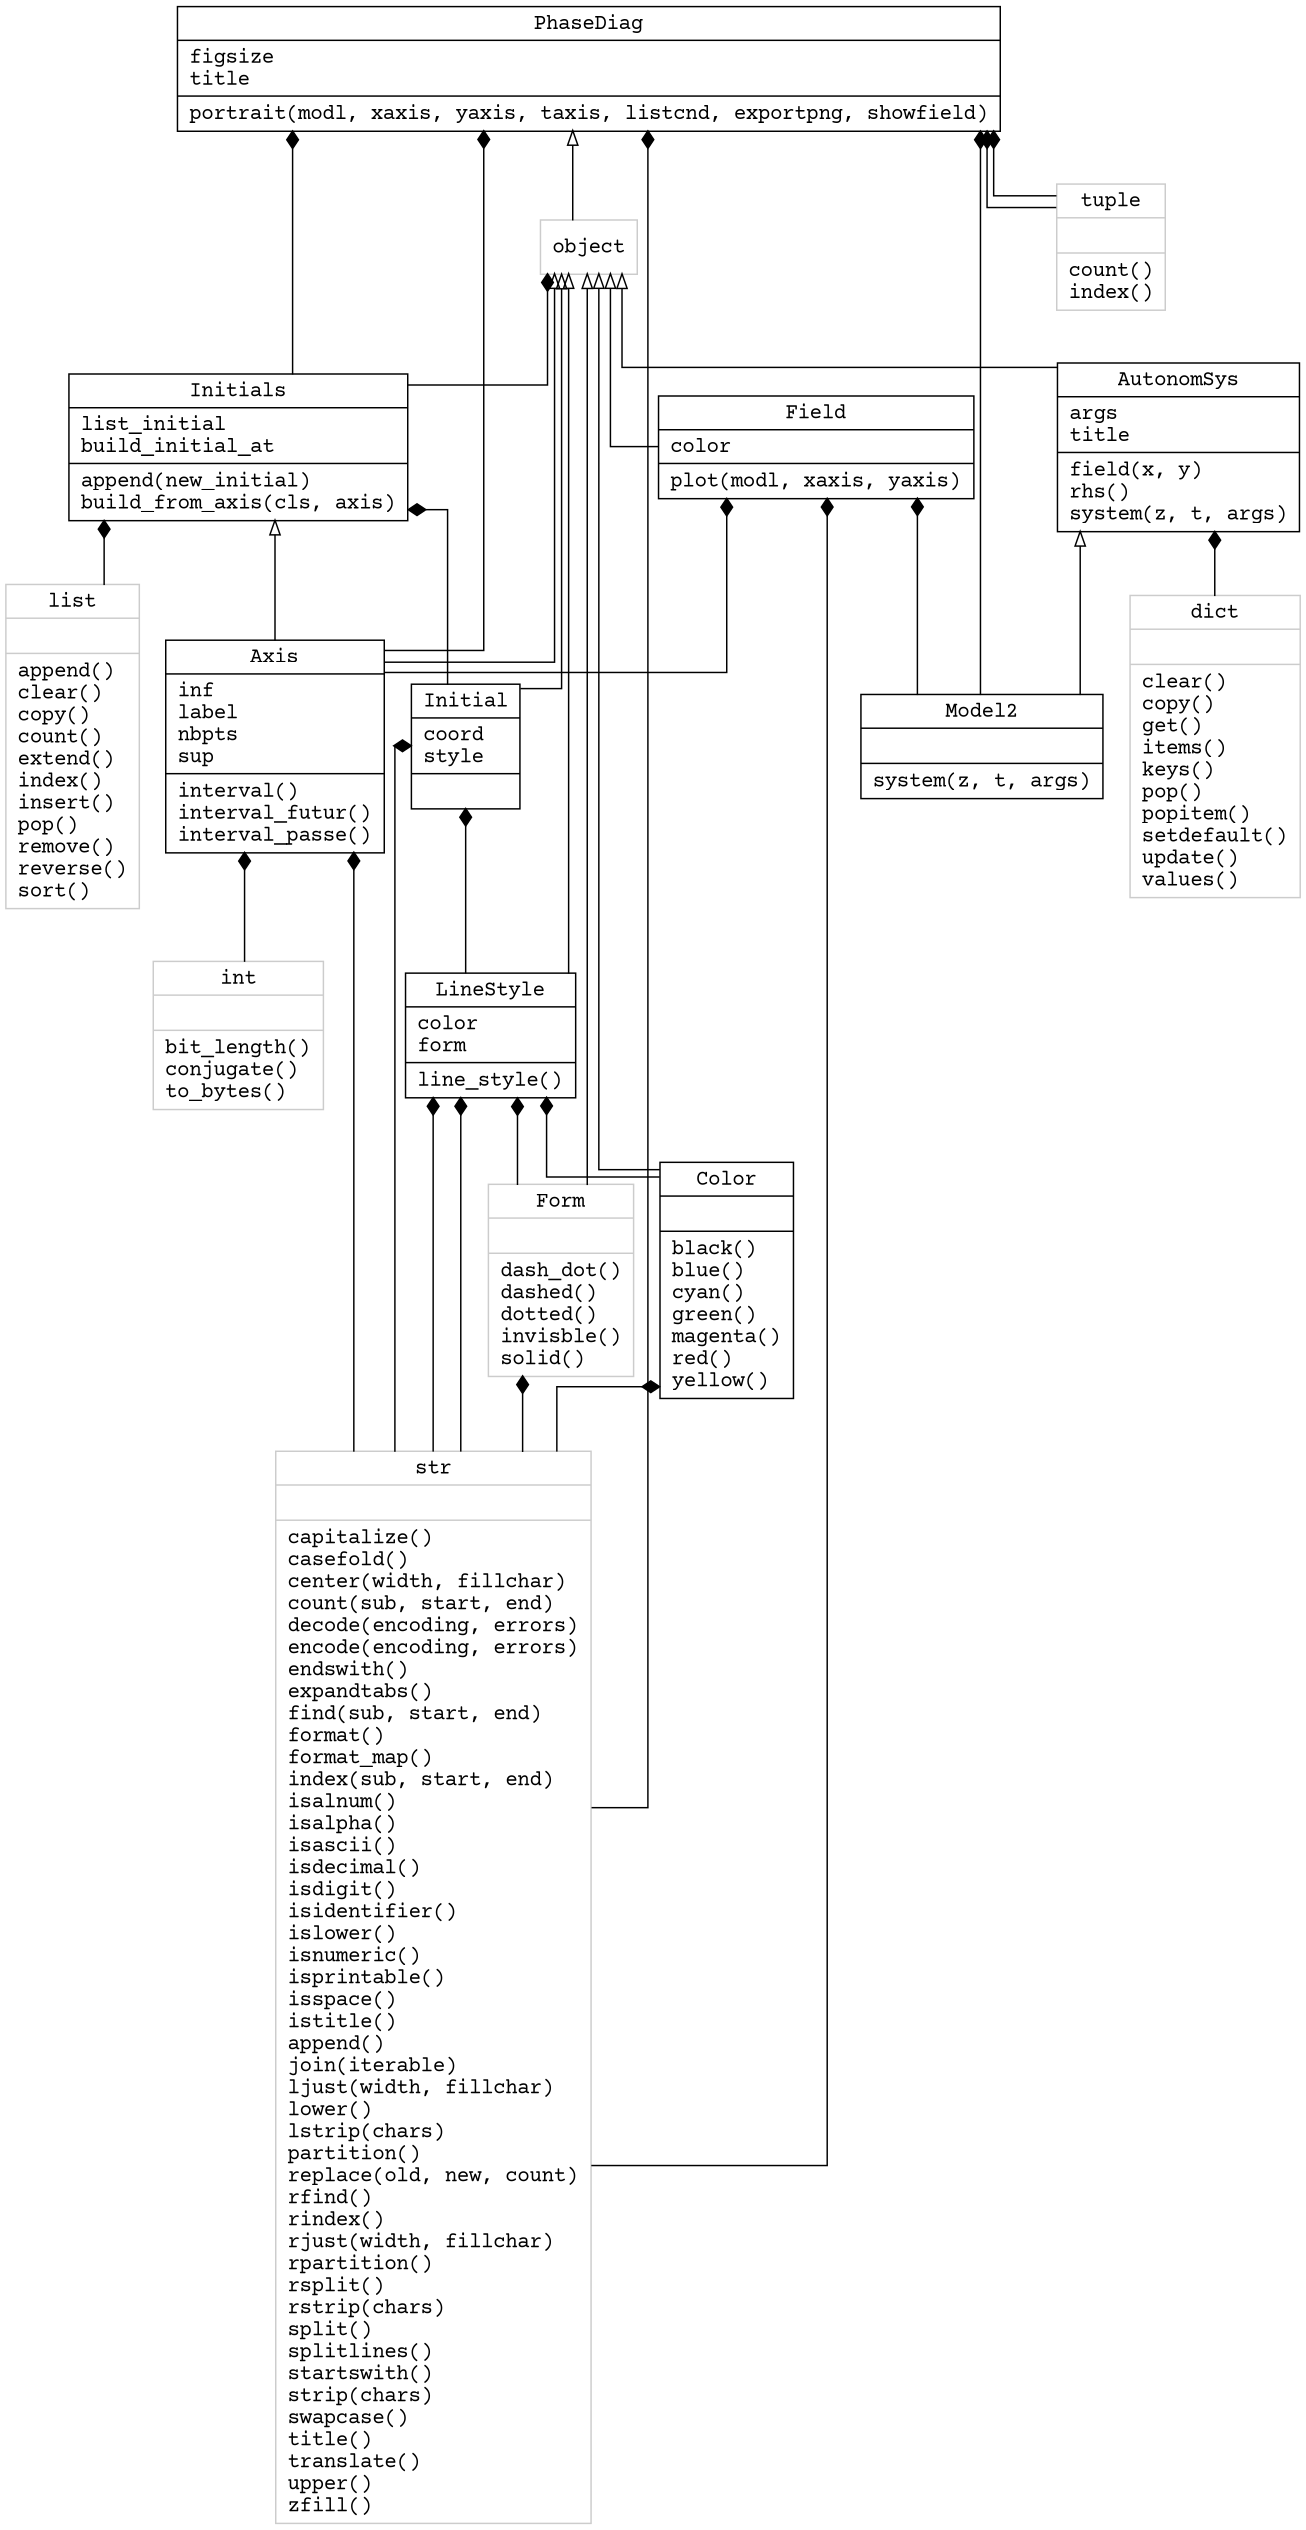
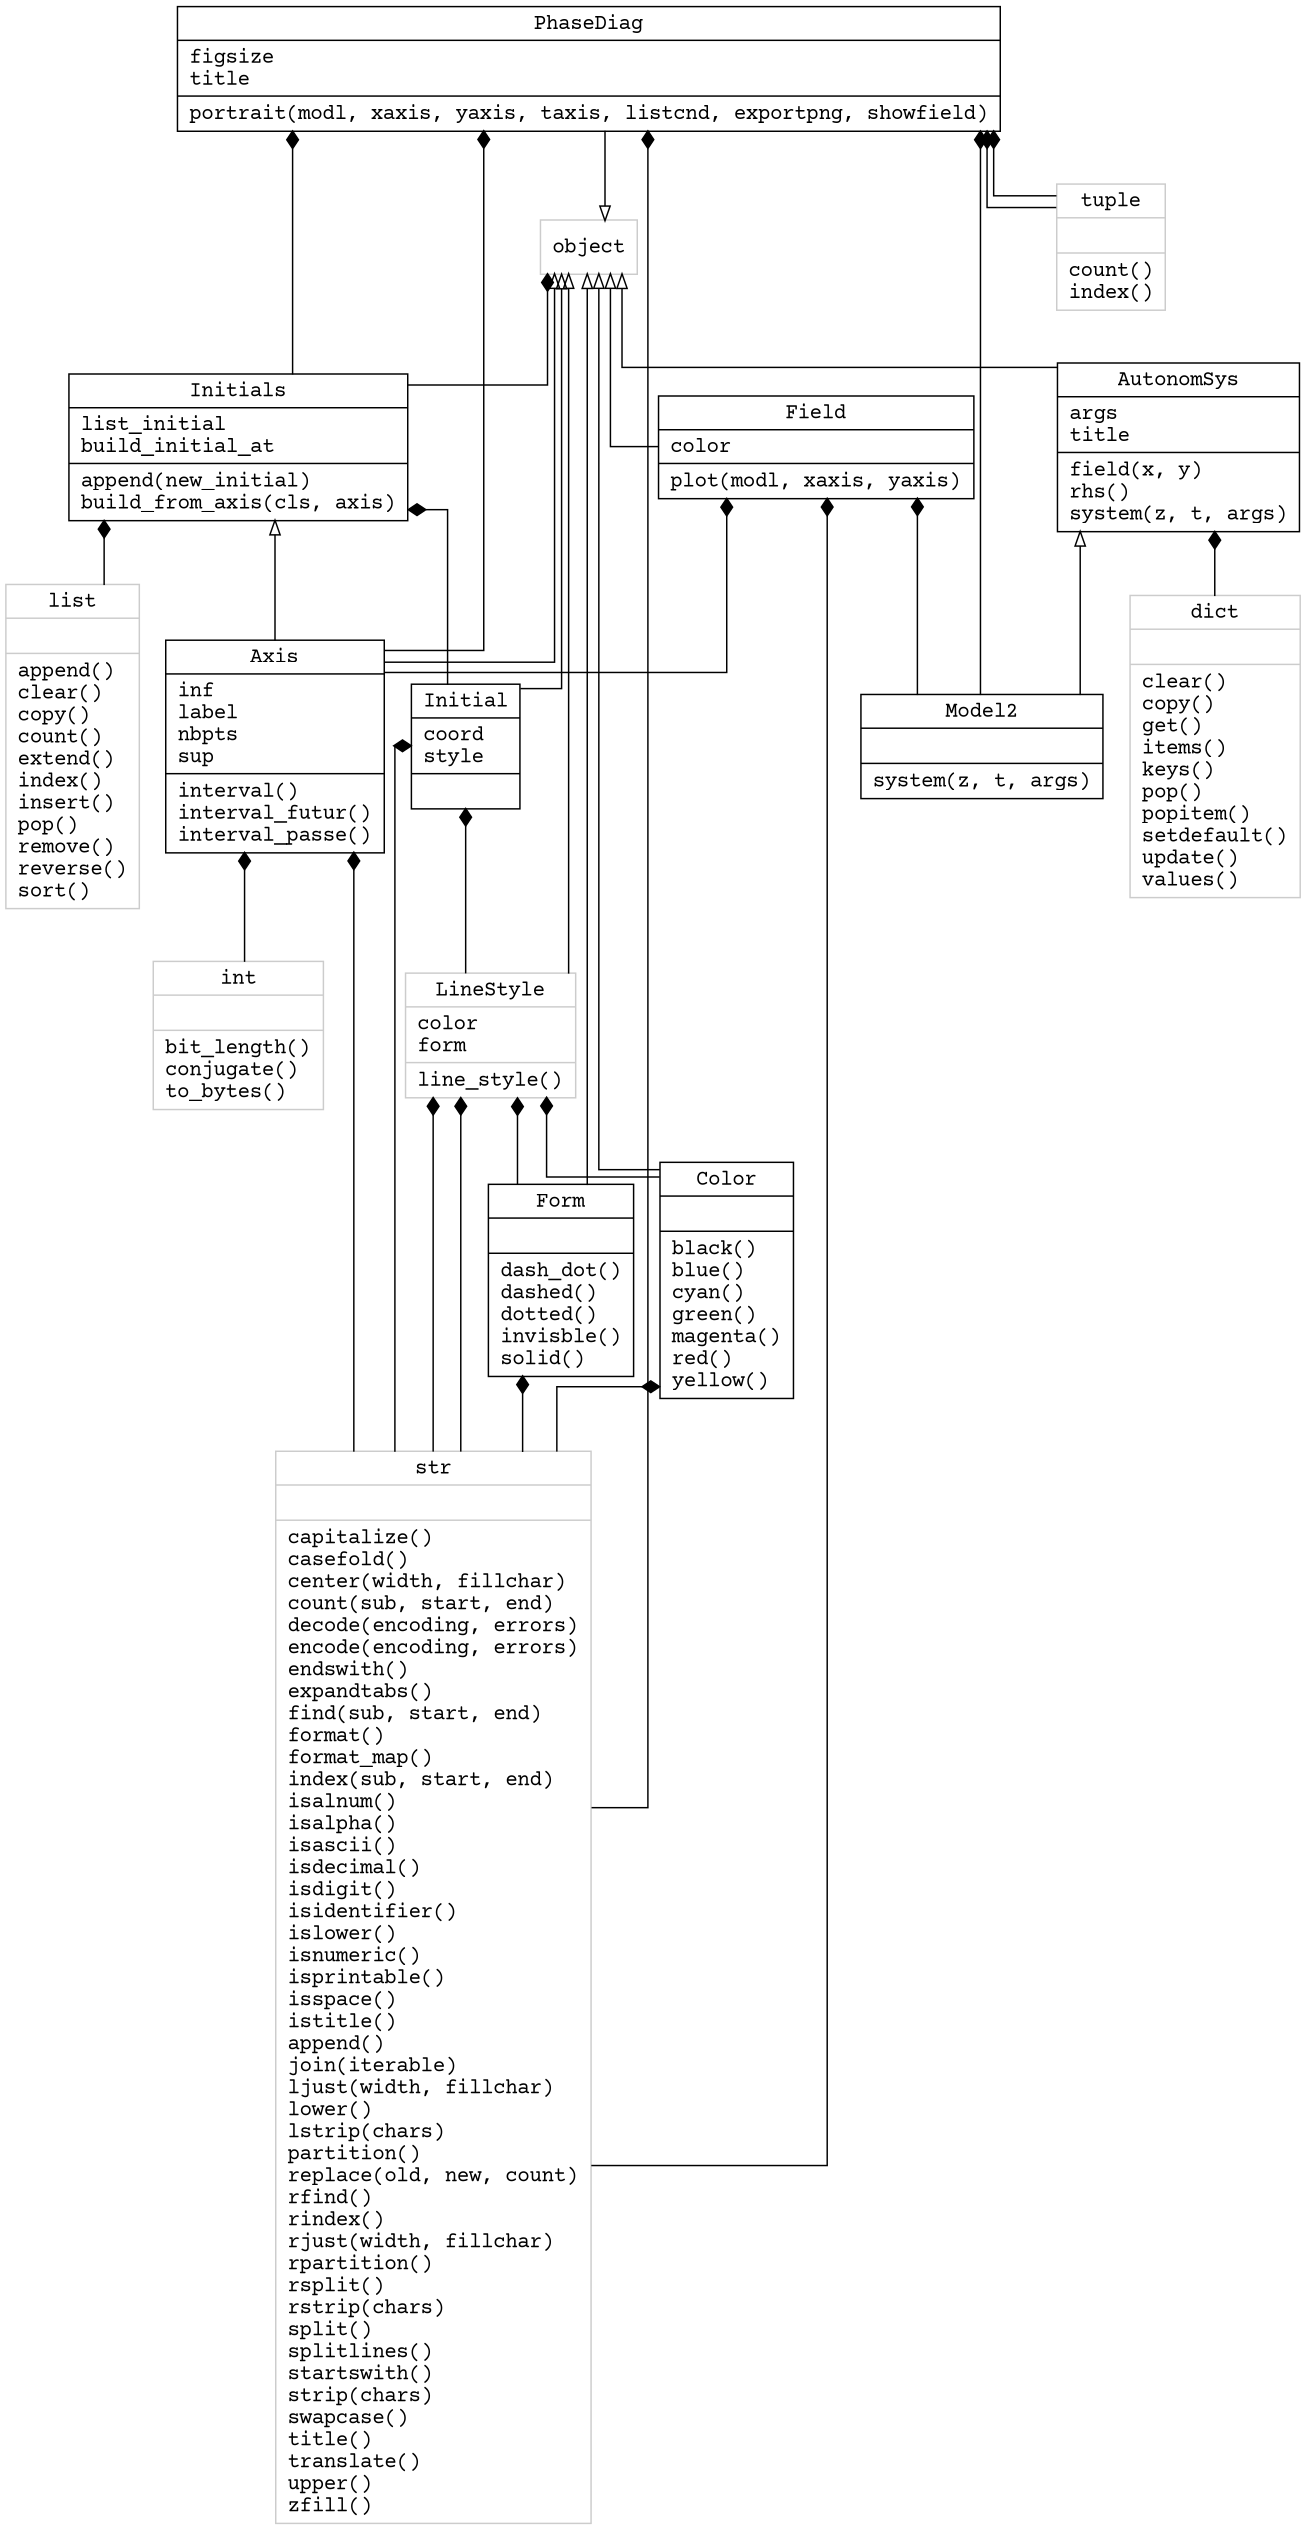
(573, 183) -> (605, 168)
(491, 1035) -> (491, 1035)
(561, 1280) -> (561, 1280)
